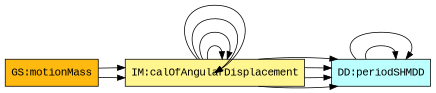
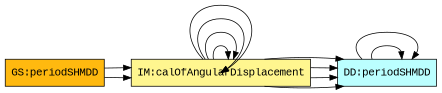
(52, 73) -> (55, 73)
